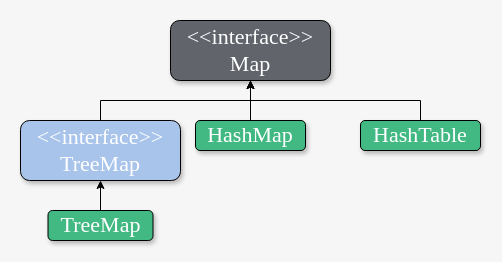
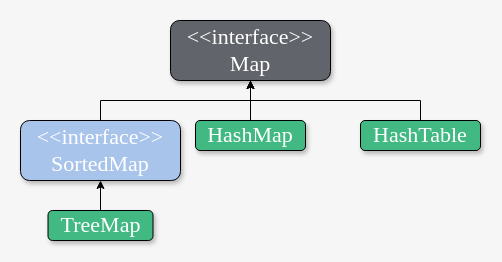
(101, 151) -> (101, 151)
